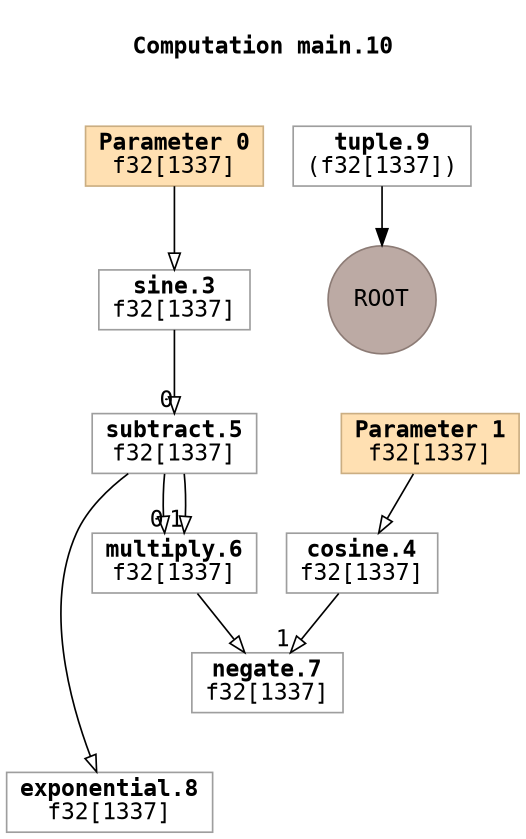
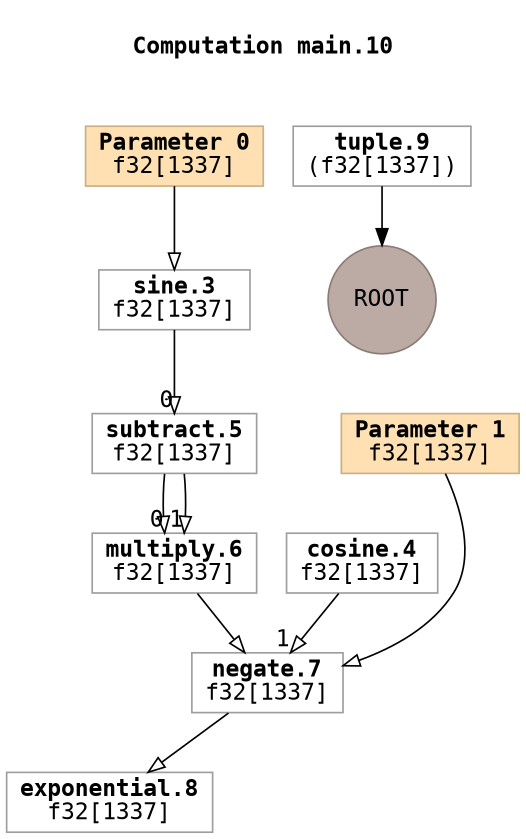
(400, 496) -> (455, 590)
(61, 606) -> (195, 738)
